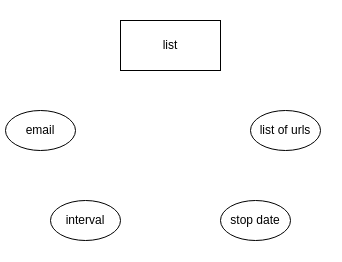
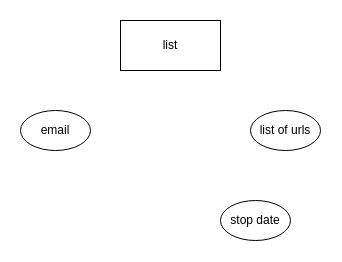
(41, 131) -> (56, 131)
(86, 221) -> none
